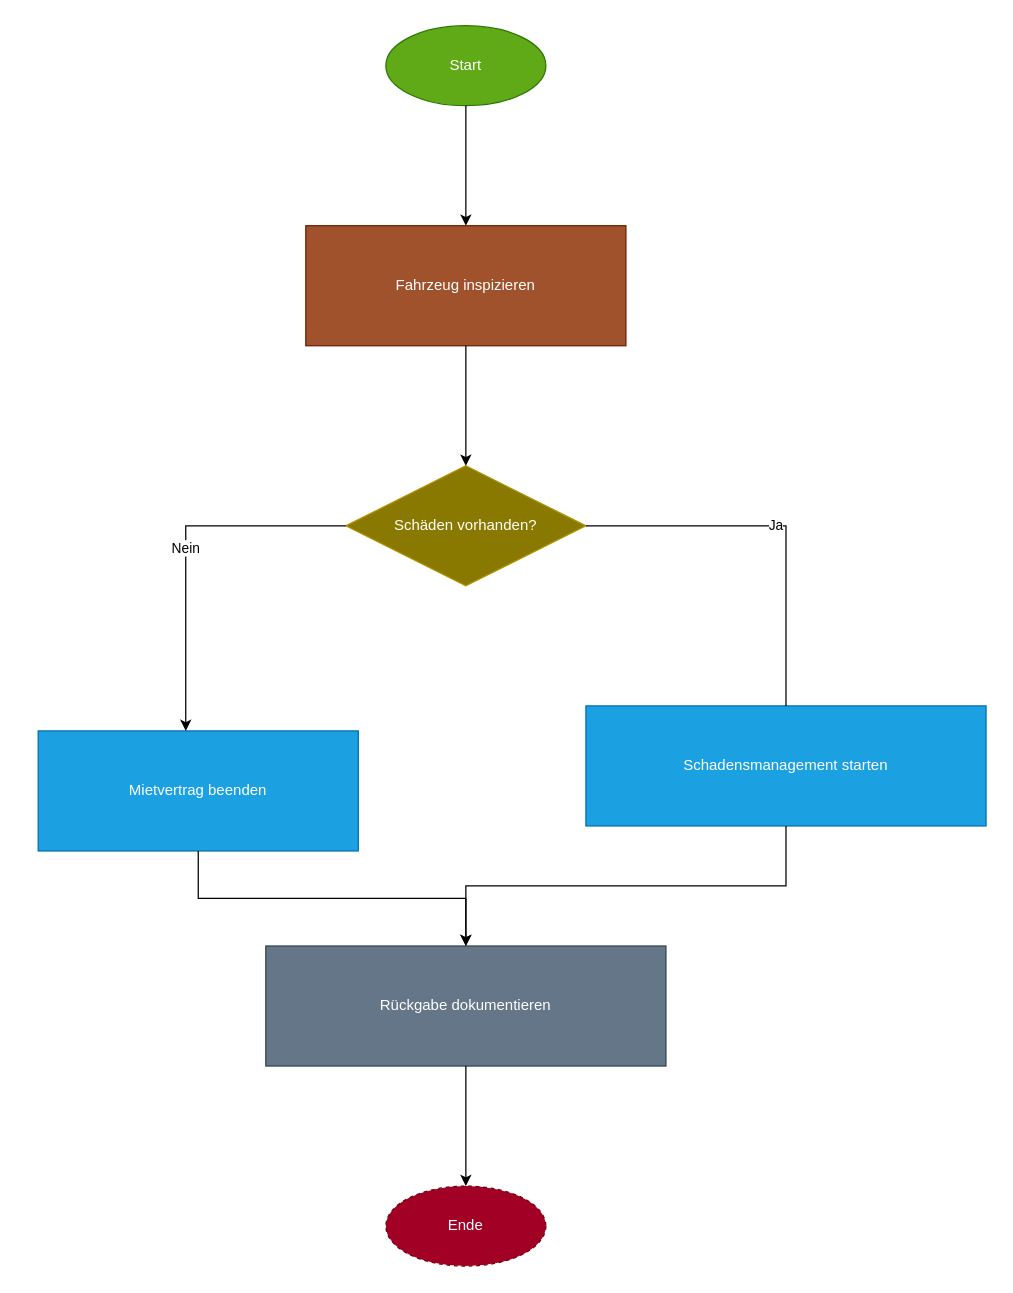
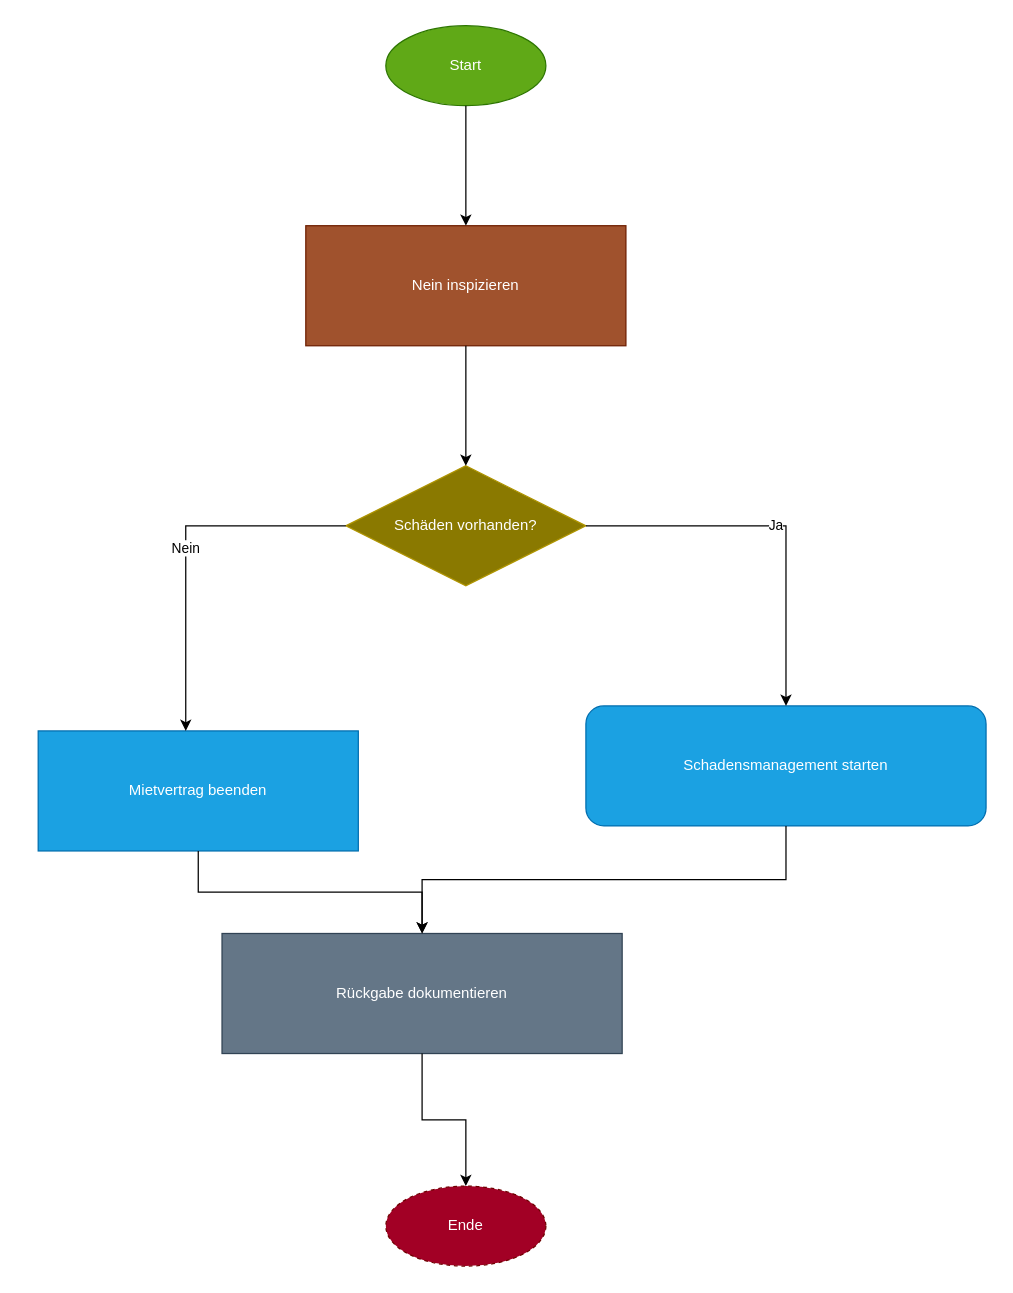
(466, 286) -> (466, 286)
(786, 699) -> (786, 696)
(786, 766) -> (786, 766)
(466, 1006) -> (422, 993)
